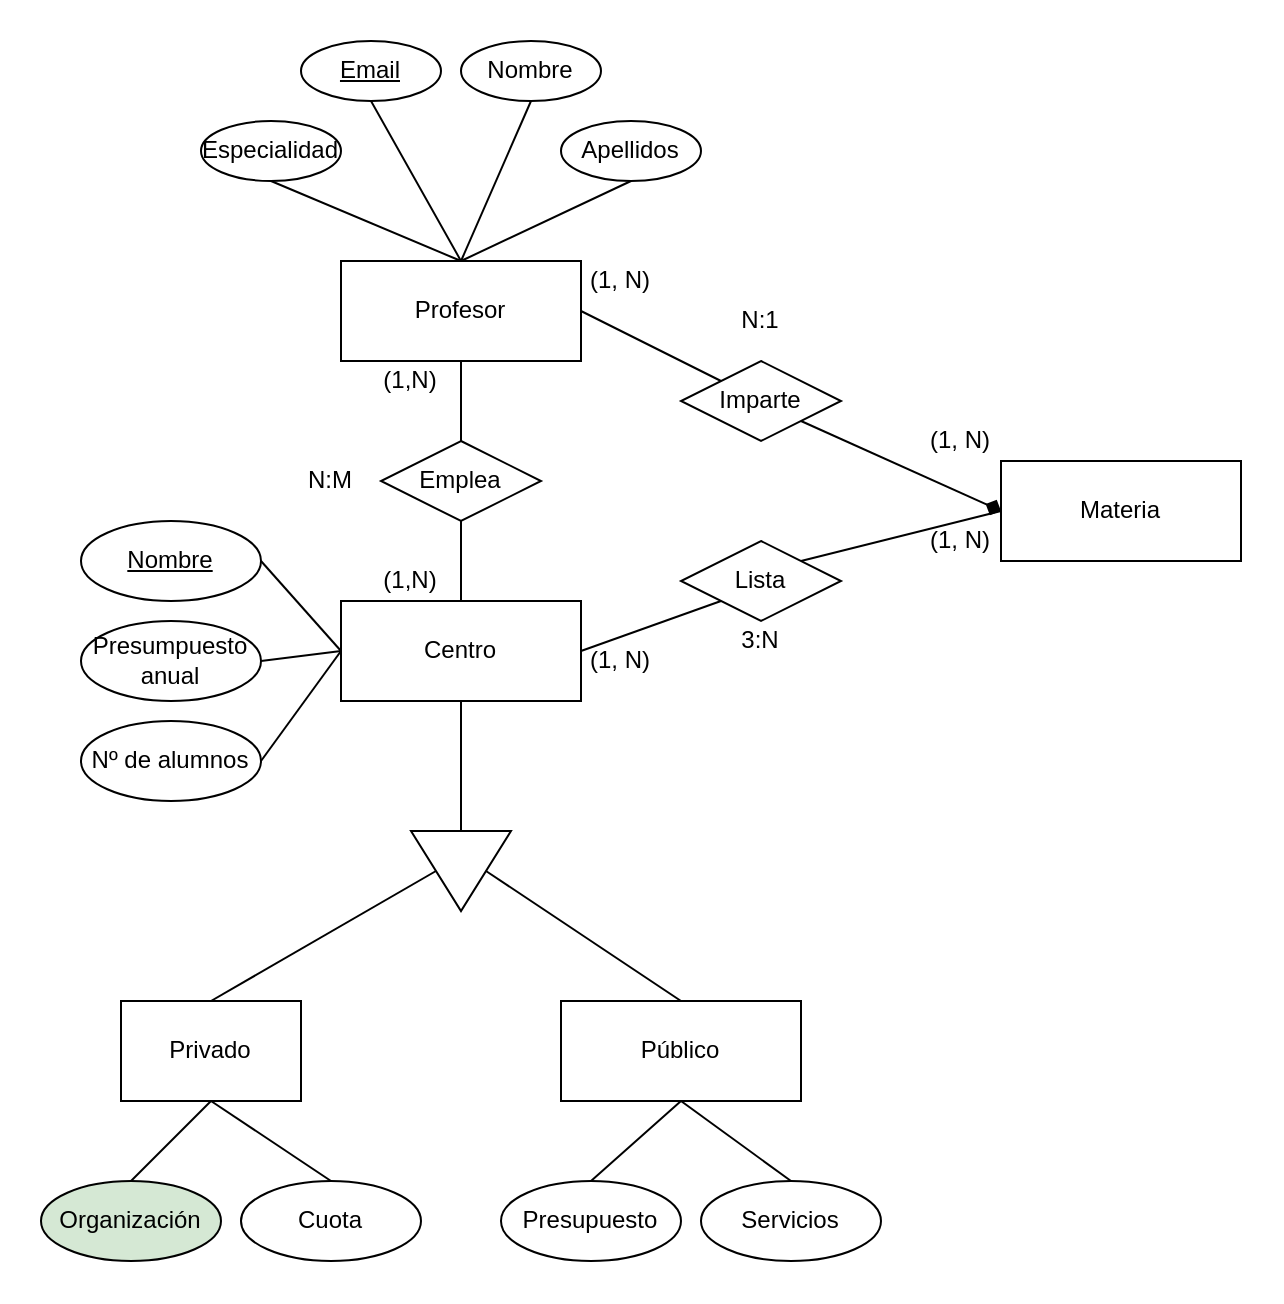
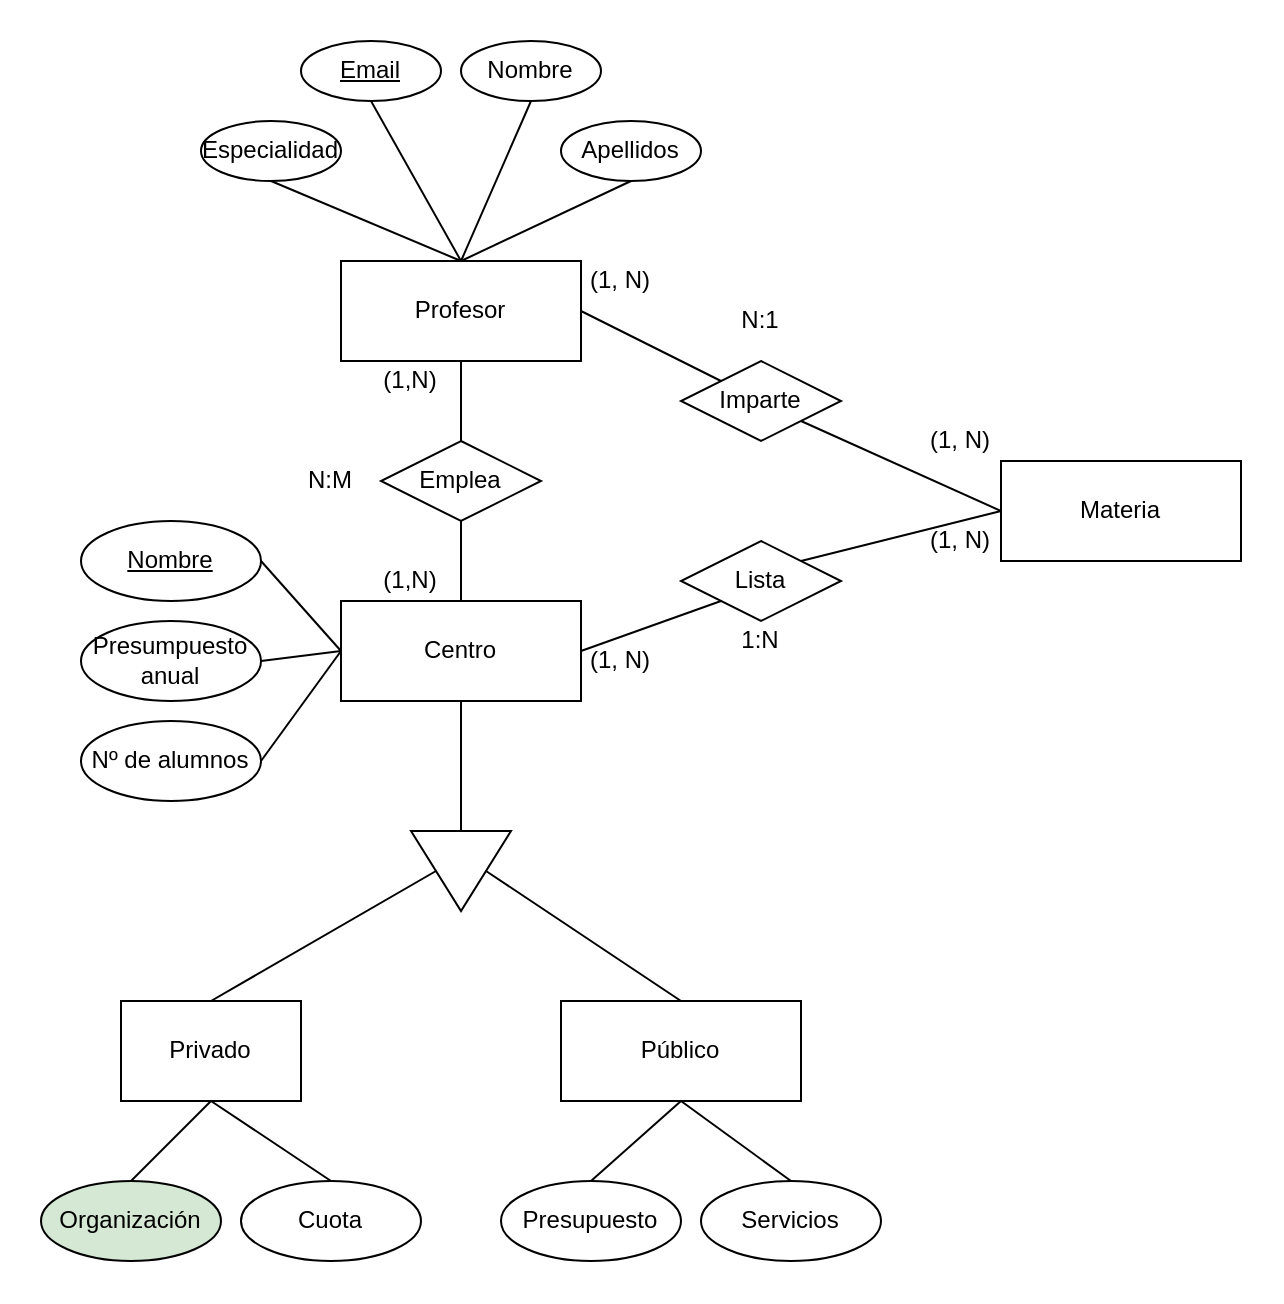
(986, 504) -> (991, 506)
(761, 641) -> (761, 641)
